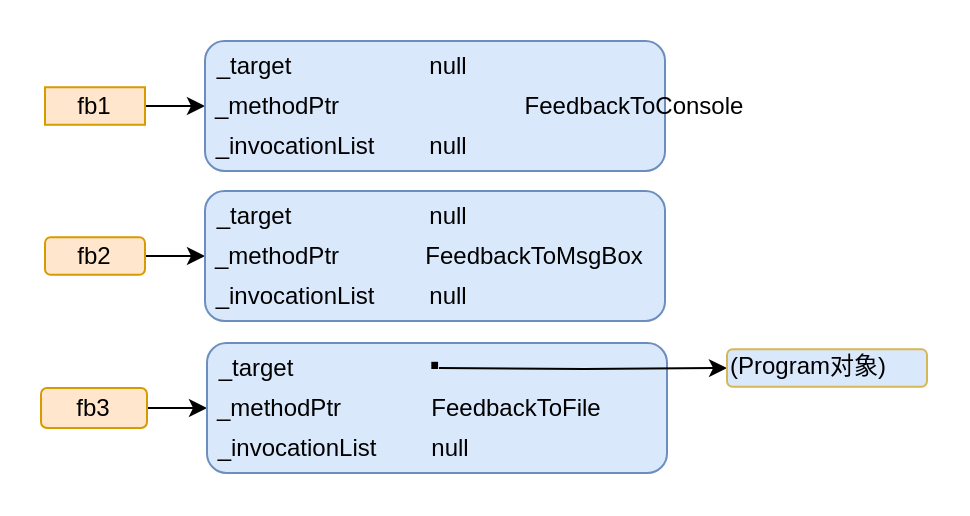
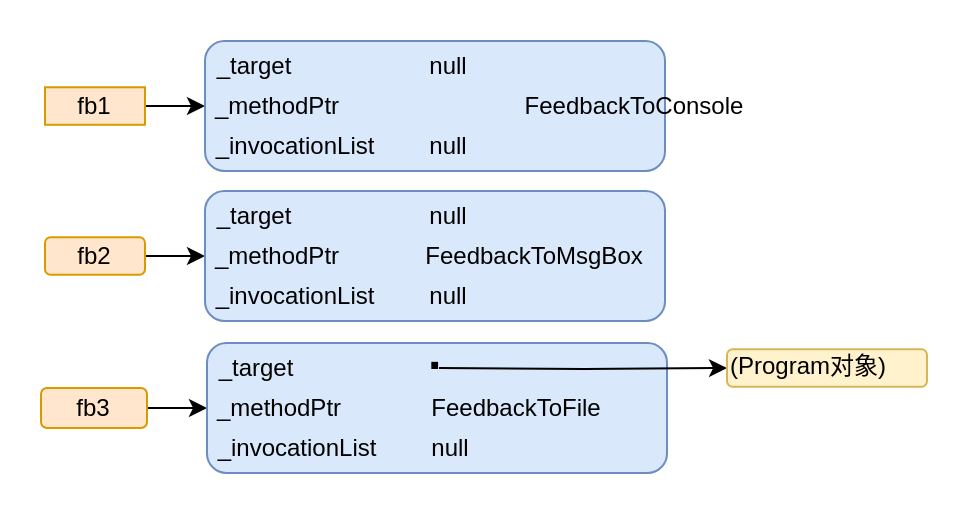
(827, 368) -> (827, 368)
